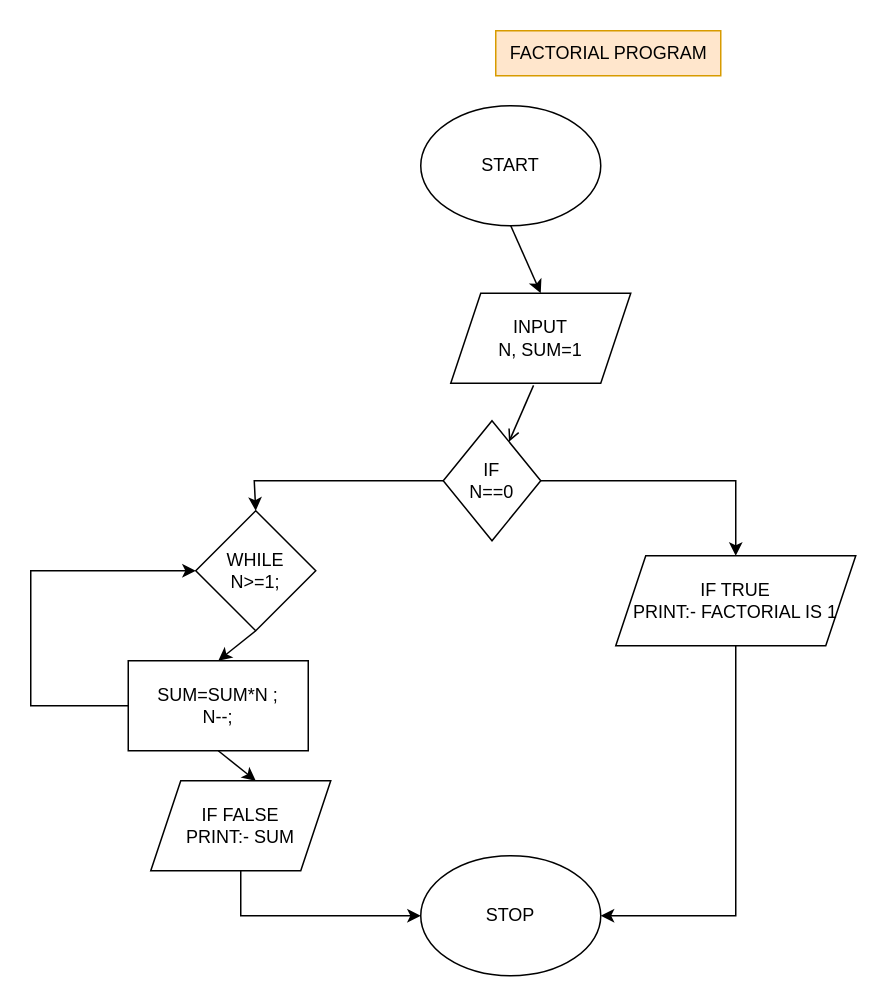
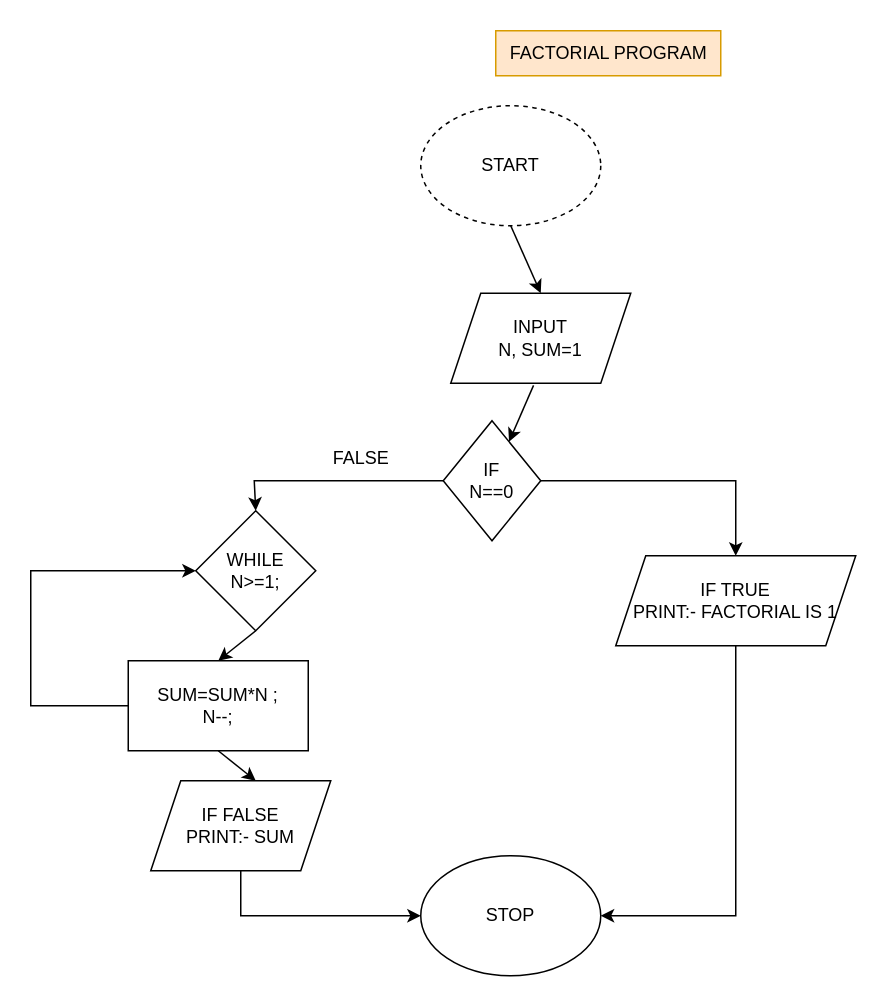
(511, 166) -> (511, 166)
(512, 434) -> (514, 431)
none -> (361, 458)
